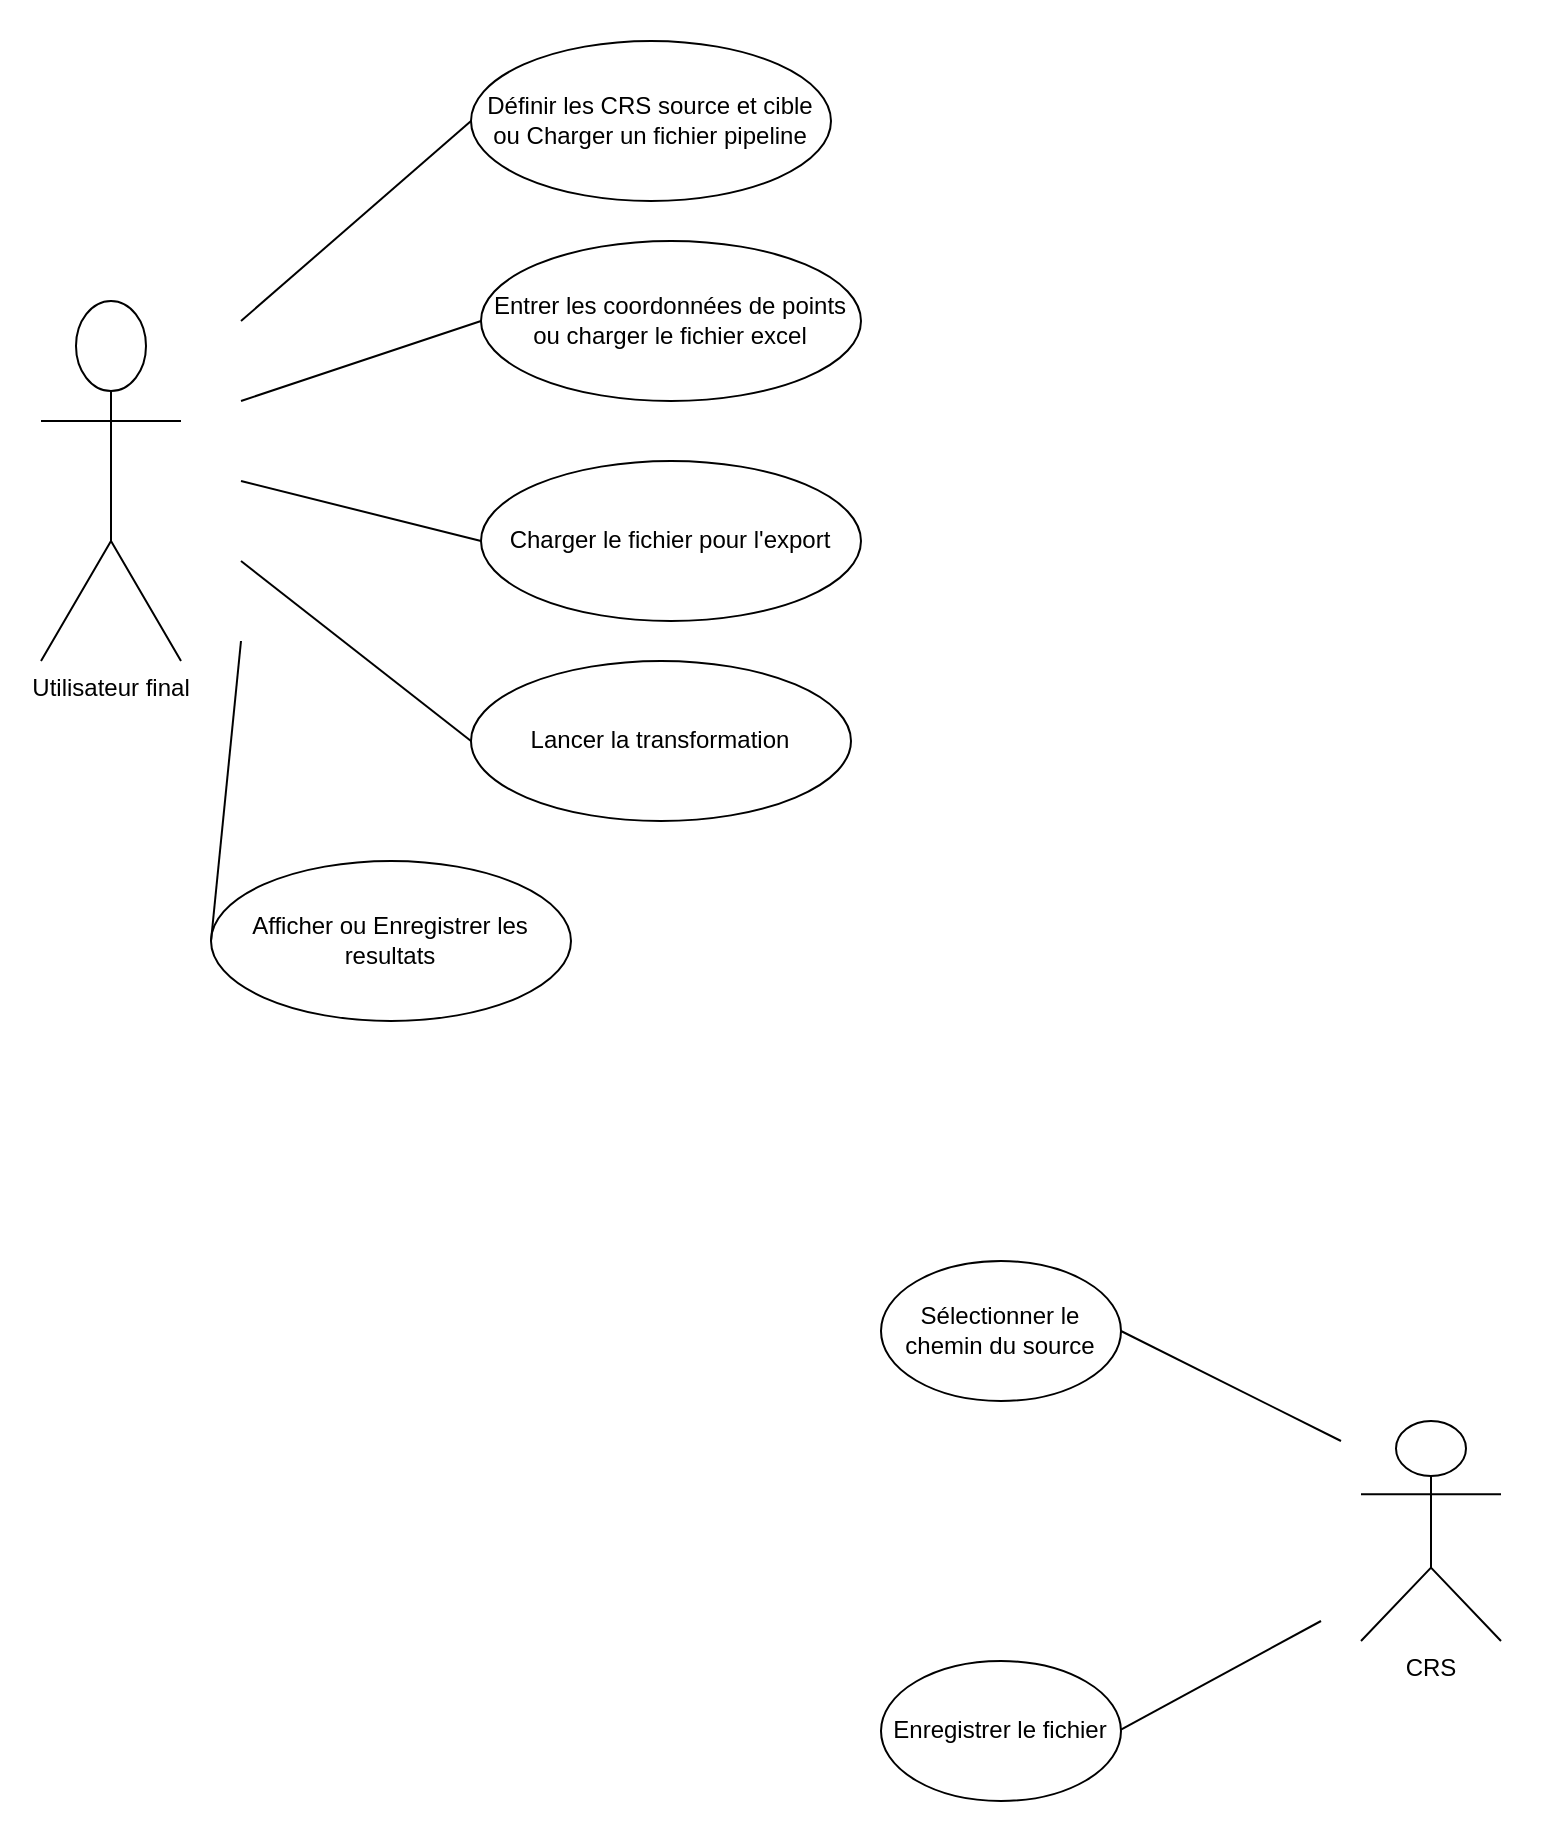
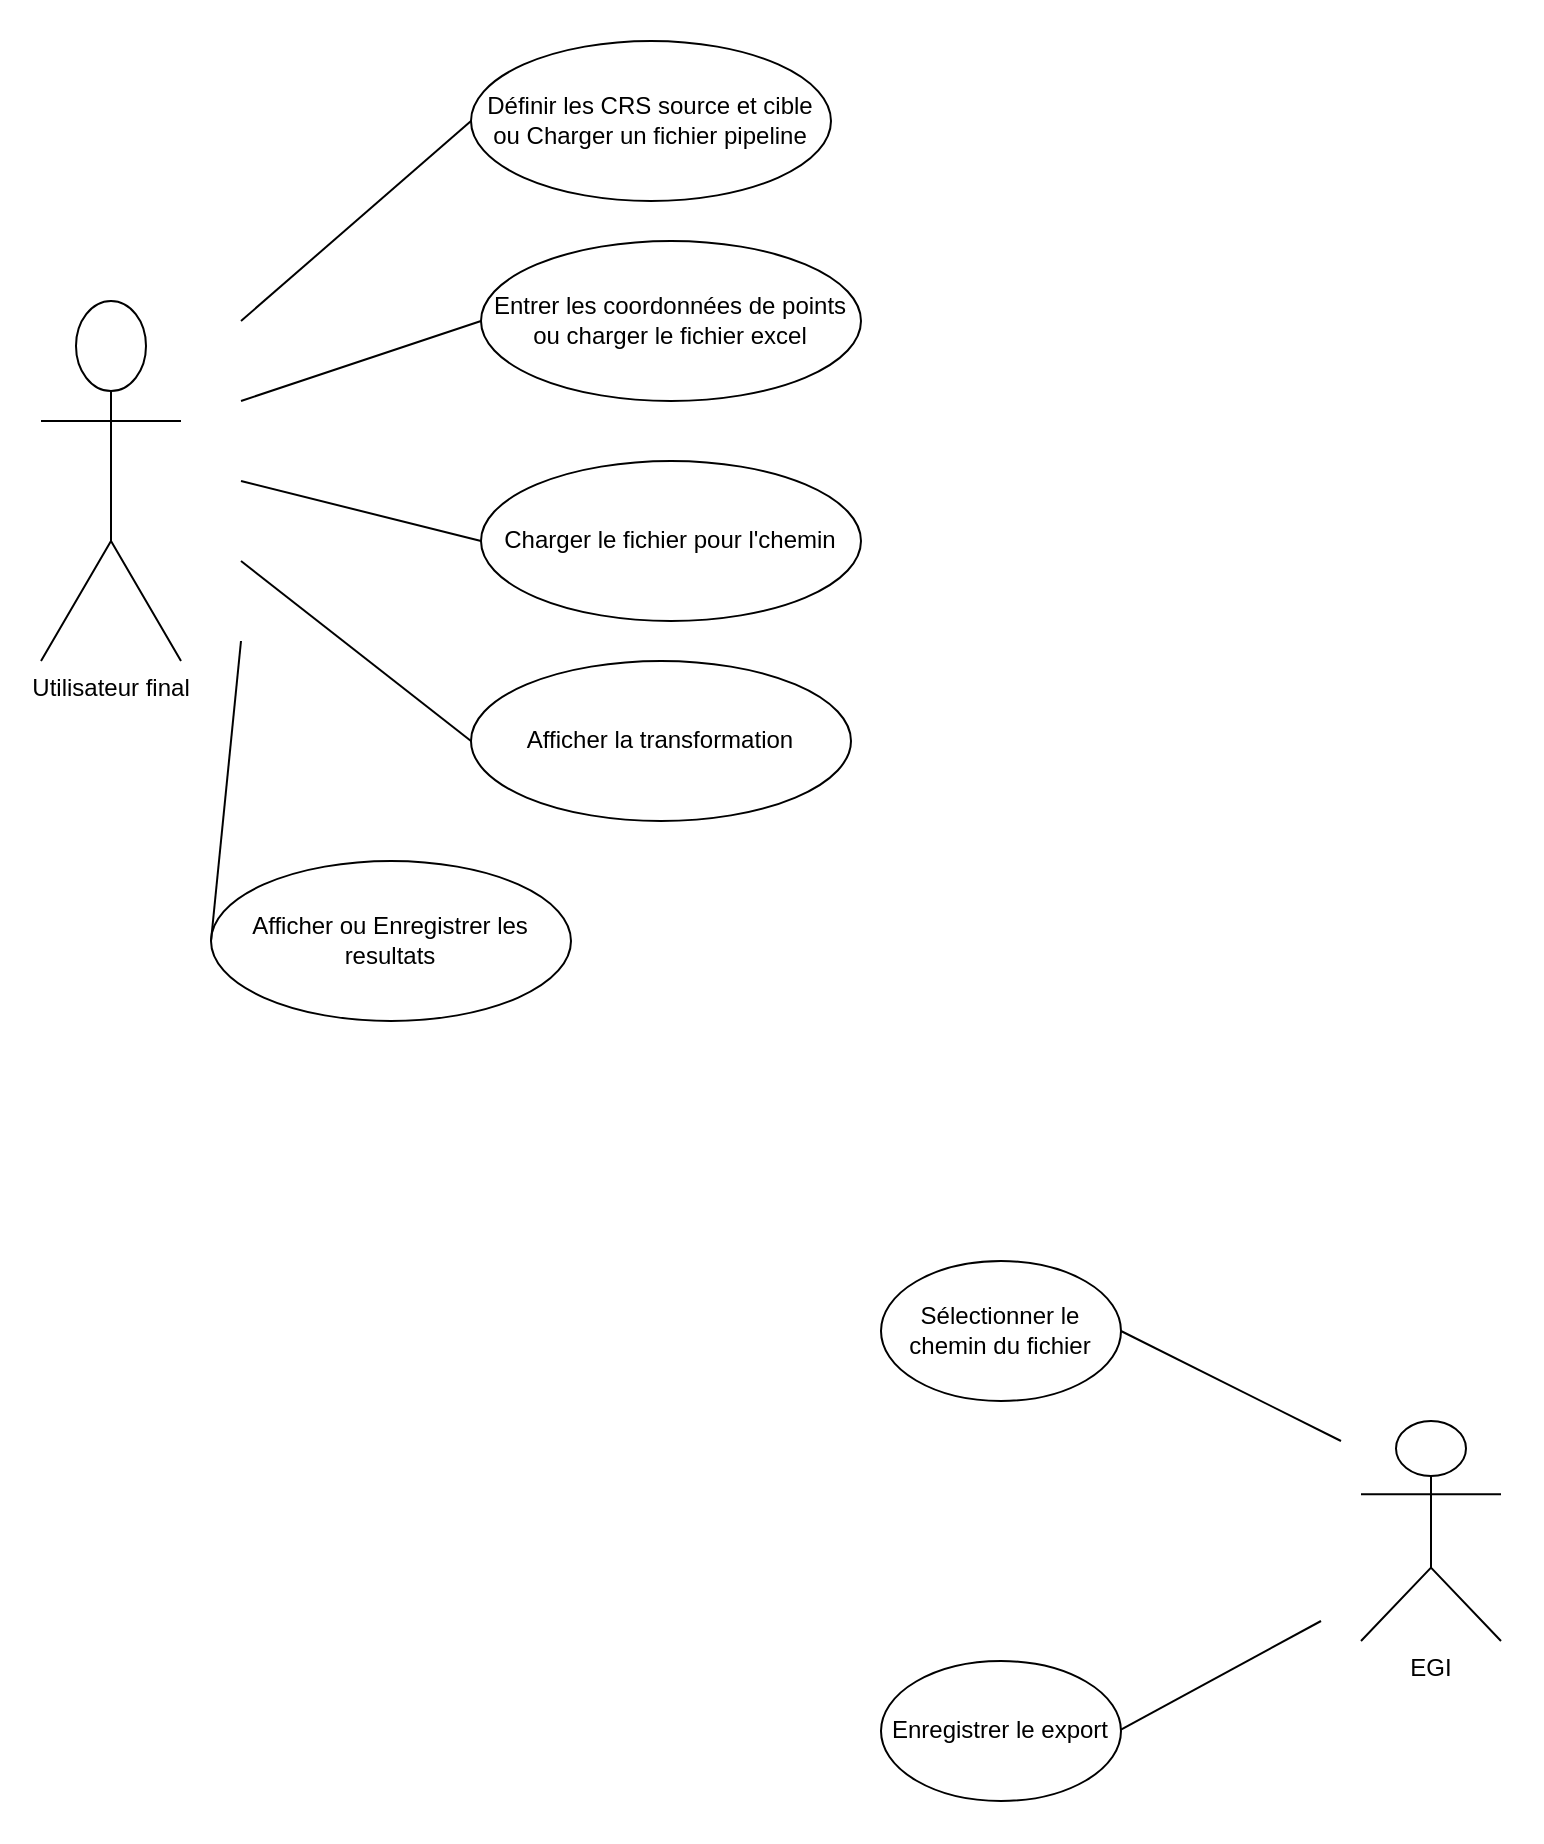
(671, 541) -> (671, 541)
(661, 741) -> (661, 741)
(1001, 1331) -> (1001, 1331)
(1432, 1669) -> (1432, 1669)
(1001, 1731) -> (1001, 1731)
